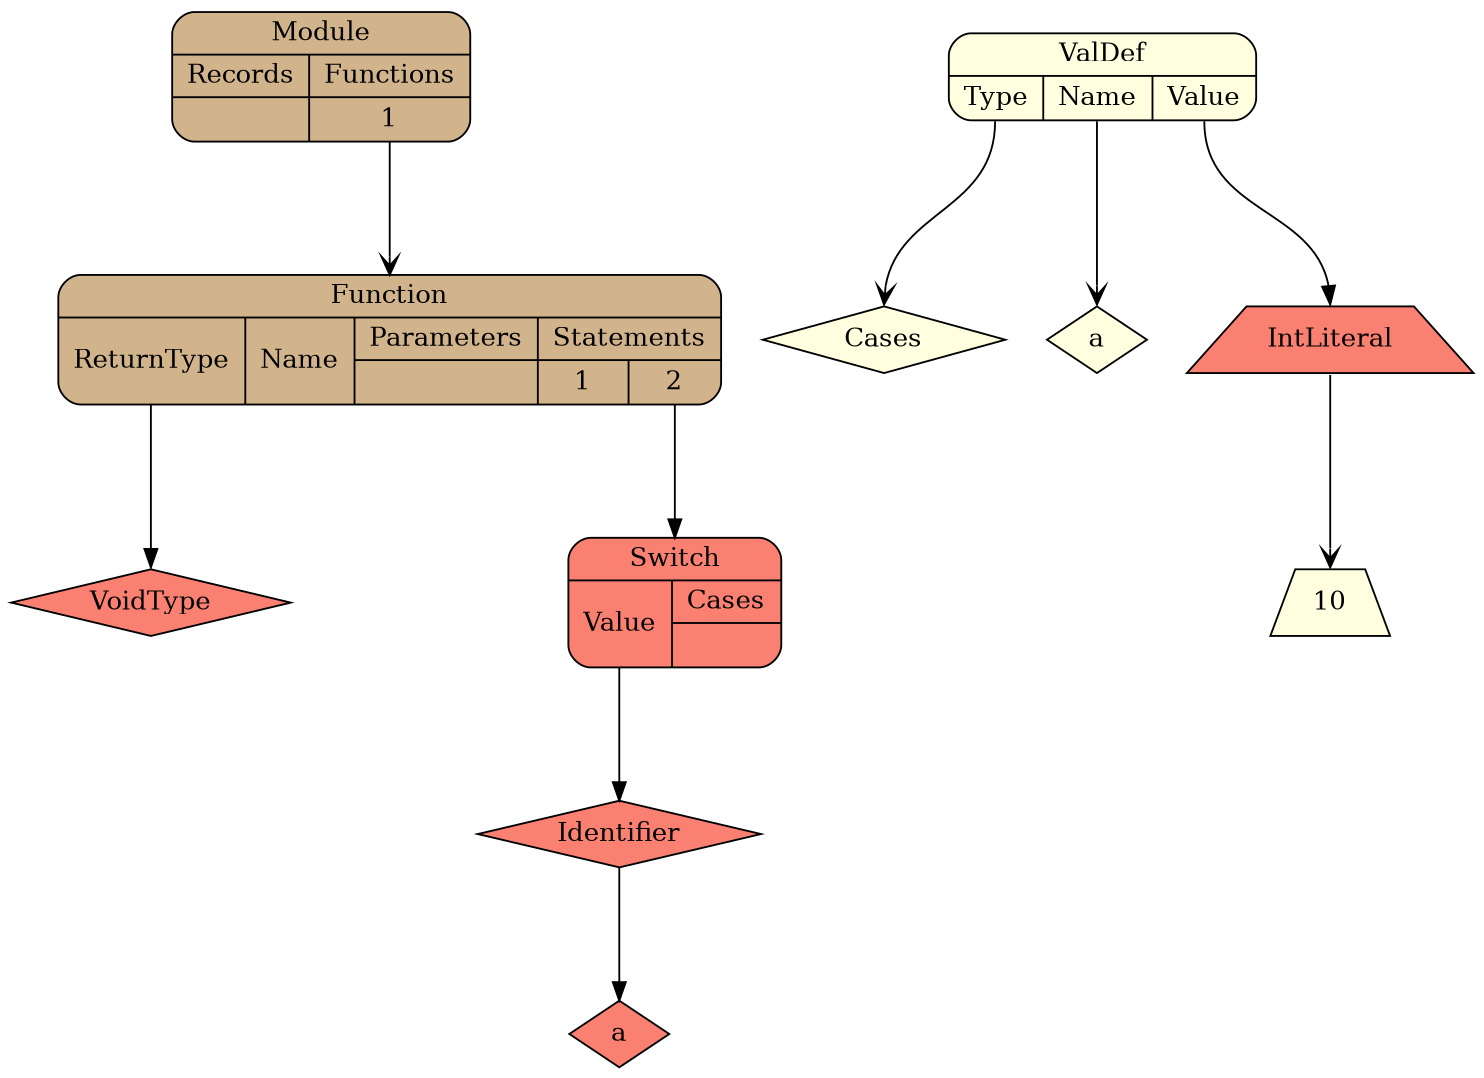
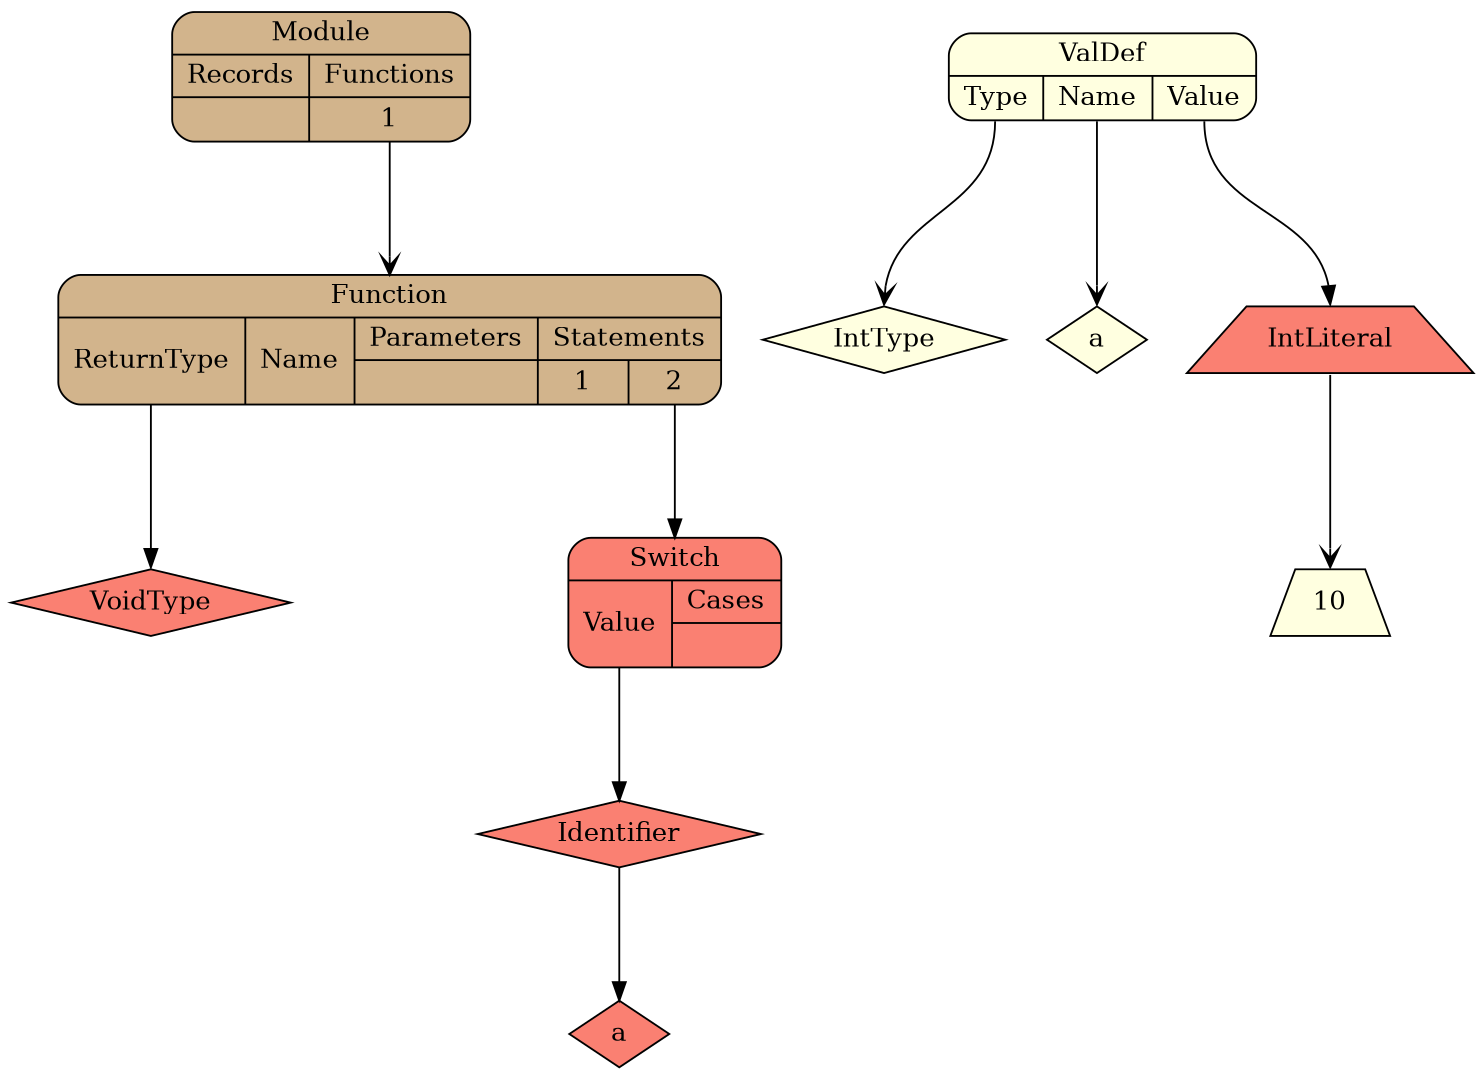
(884, 340) -> (884, 340)
